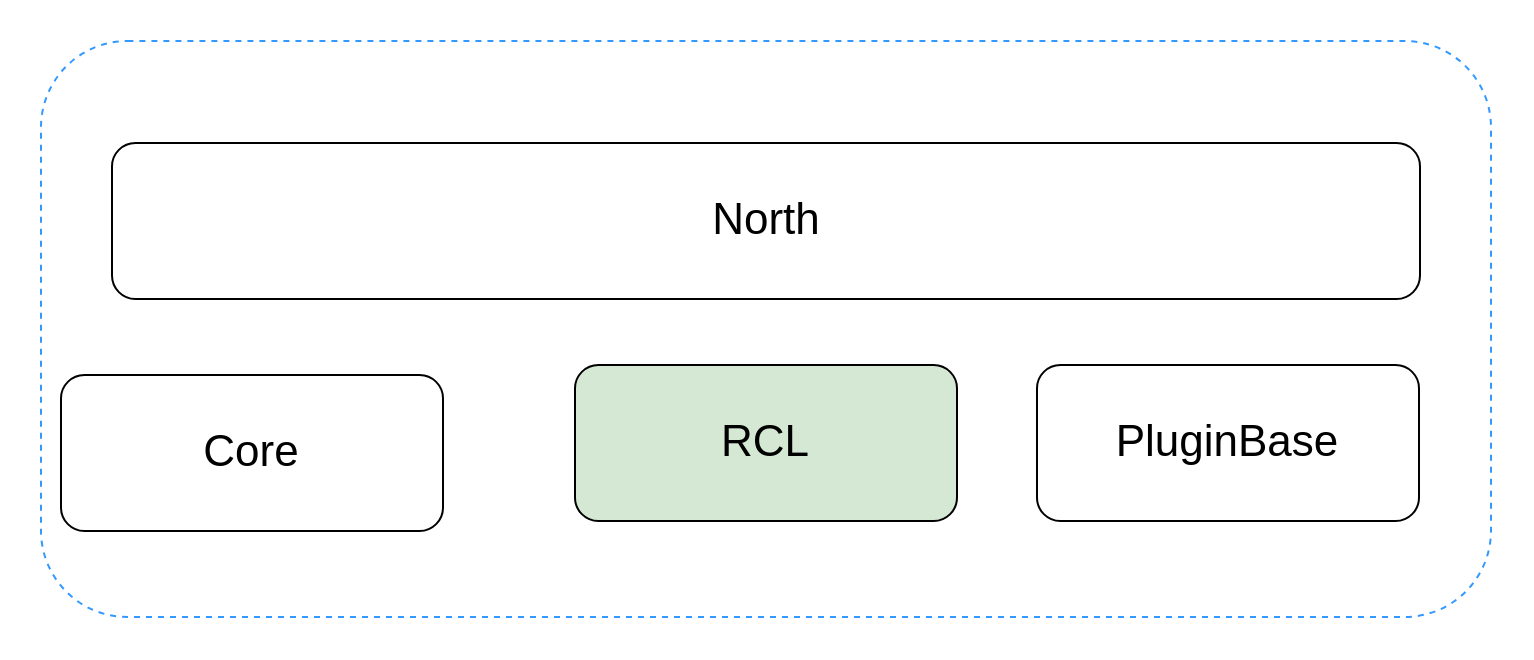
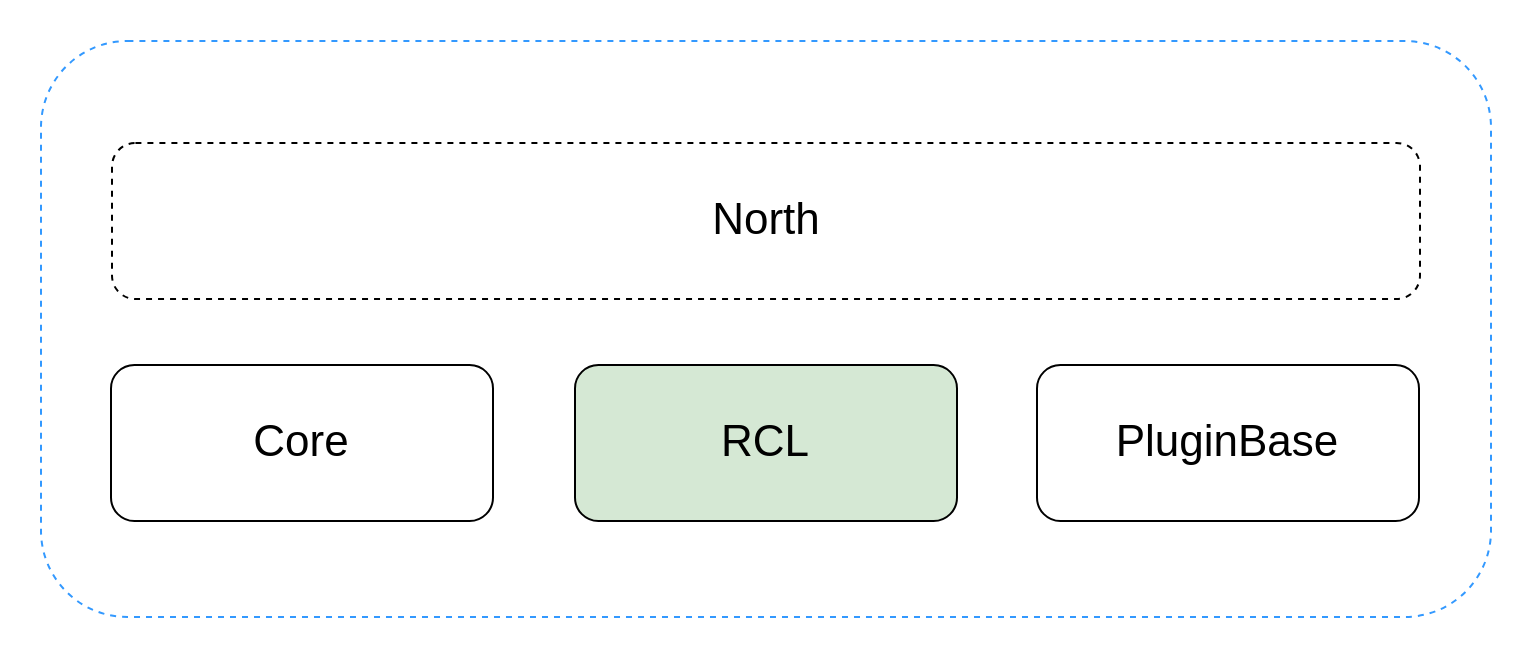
(766, 221) -> (766, 221)
(252, 453) -> (302, 443)
